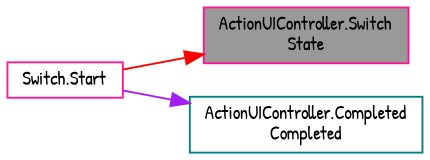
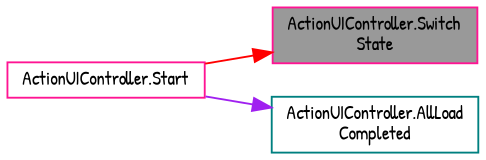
(65, 80) -> (106, 80)
(306, 125) -> (375, 125)
